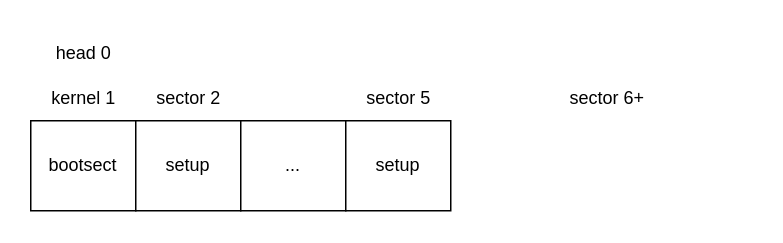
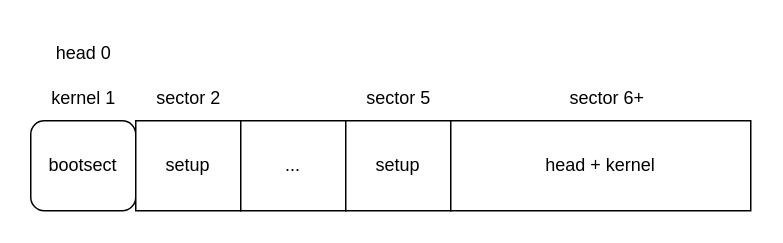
(83, 166) -> (83, 166)
none -> (601, 166)
